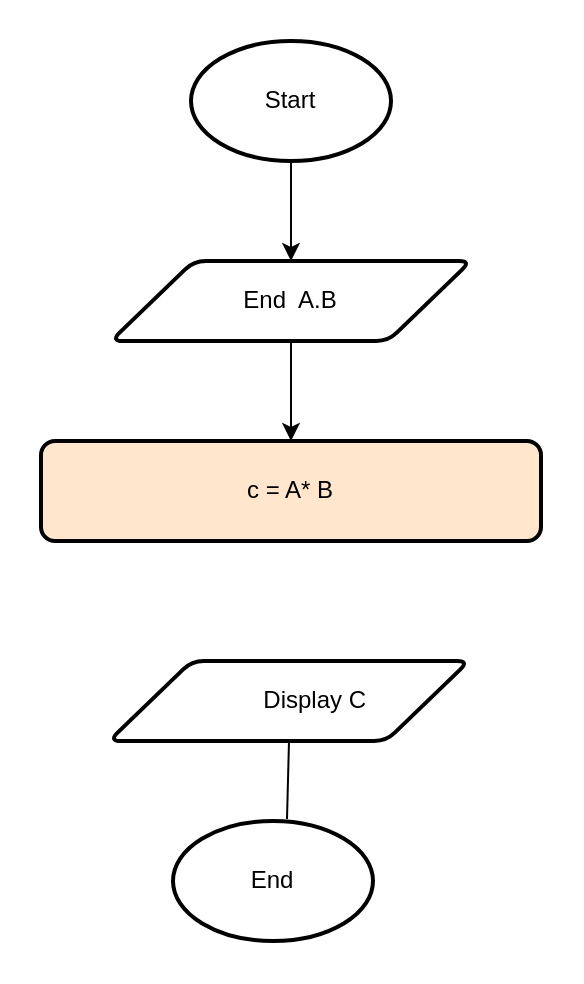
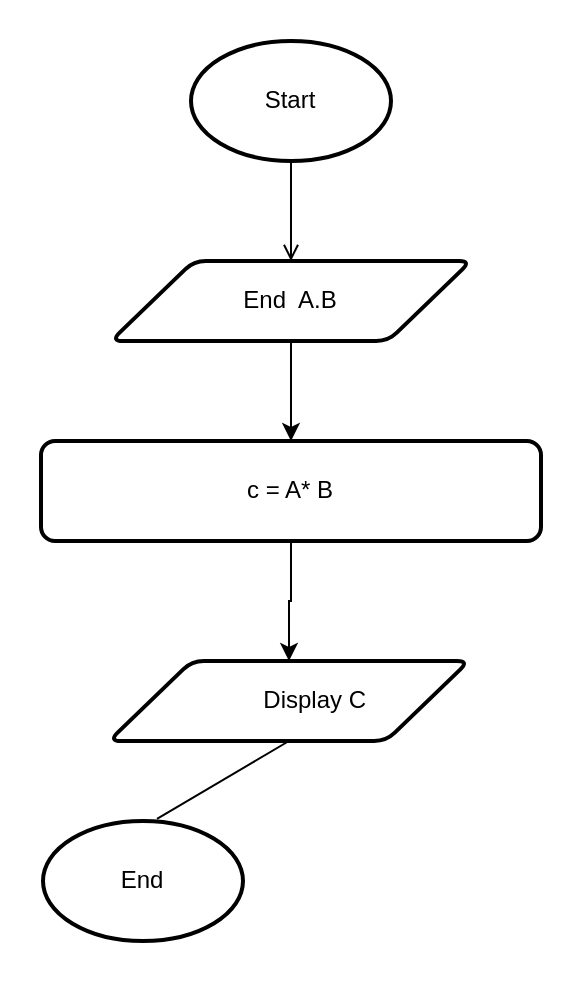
(291, 246) -> (291, 249)
(291, 491) -> (291, 491)
none -> (291, 595)
(273, 881) -> (143, 881)
